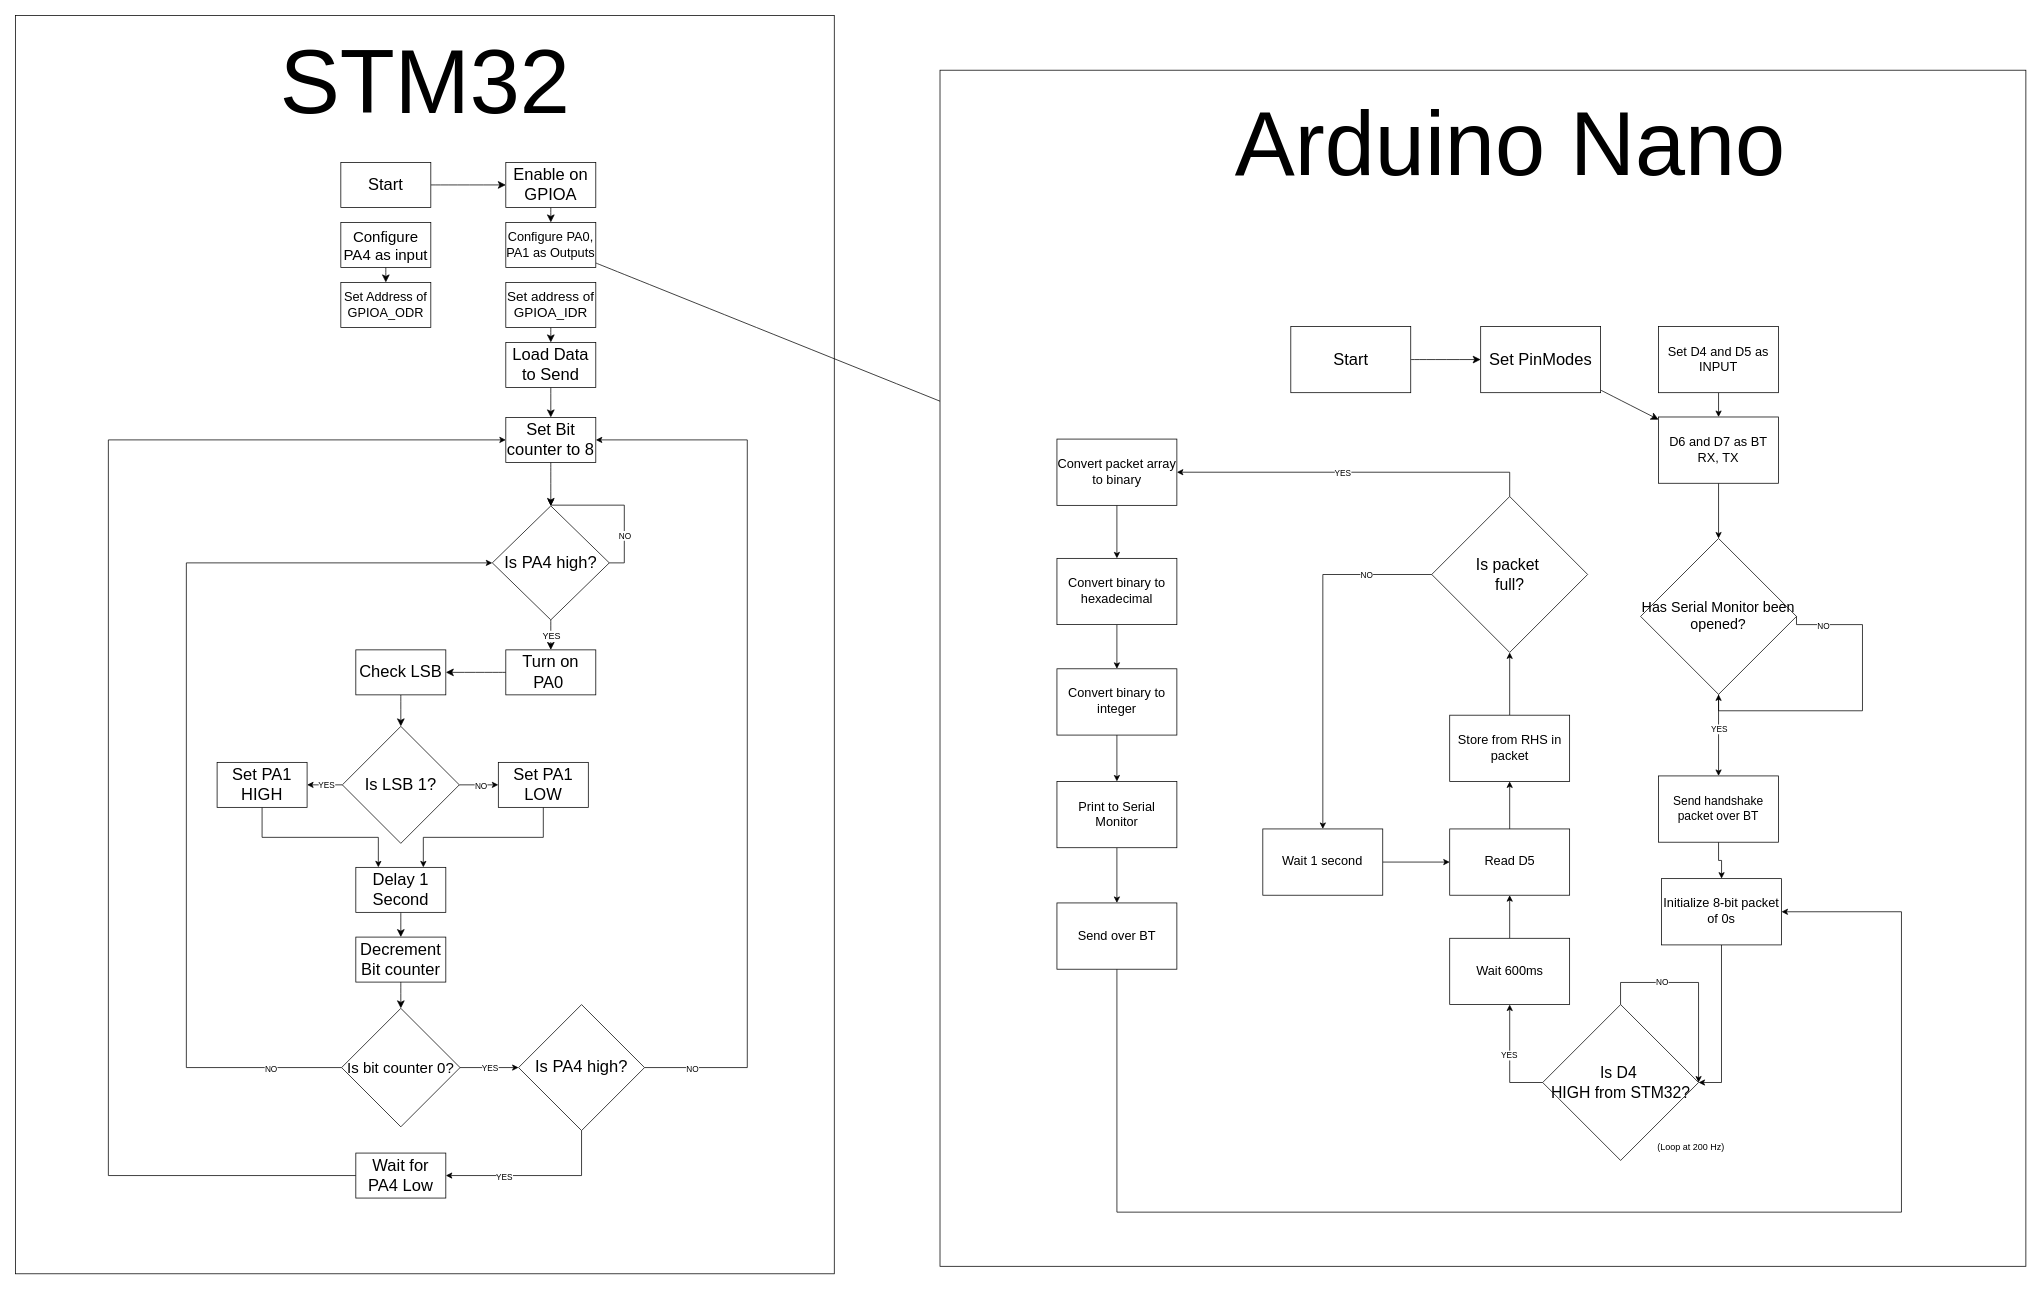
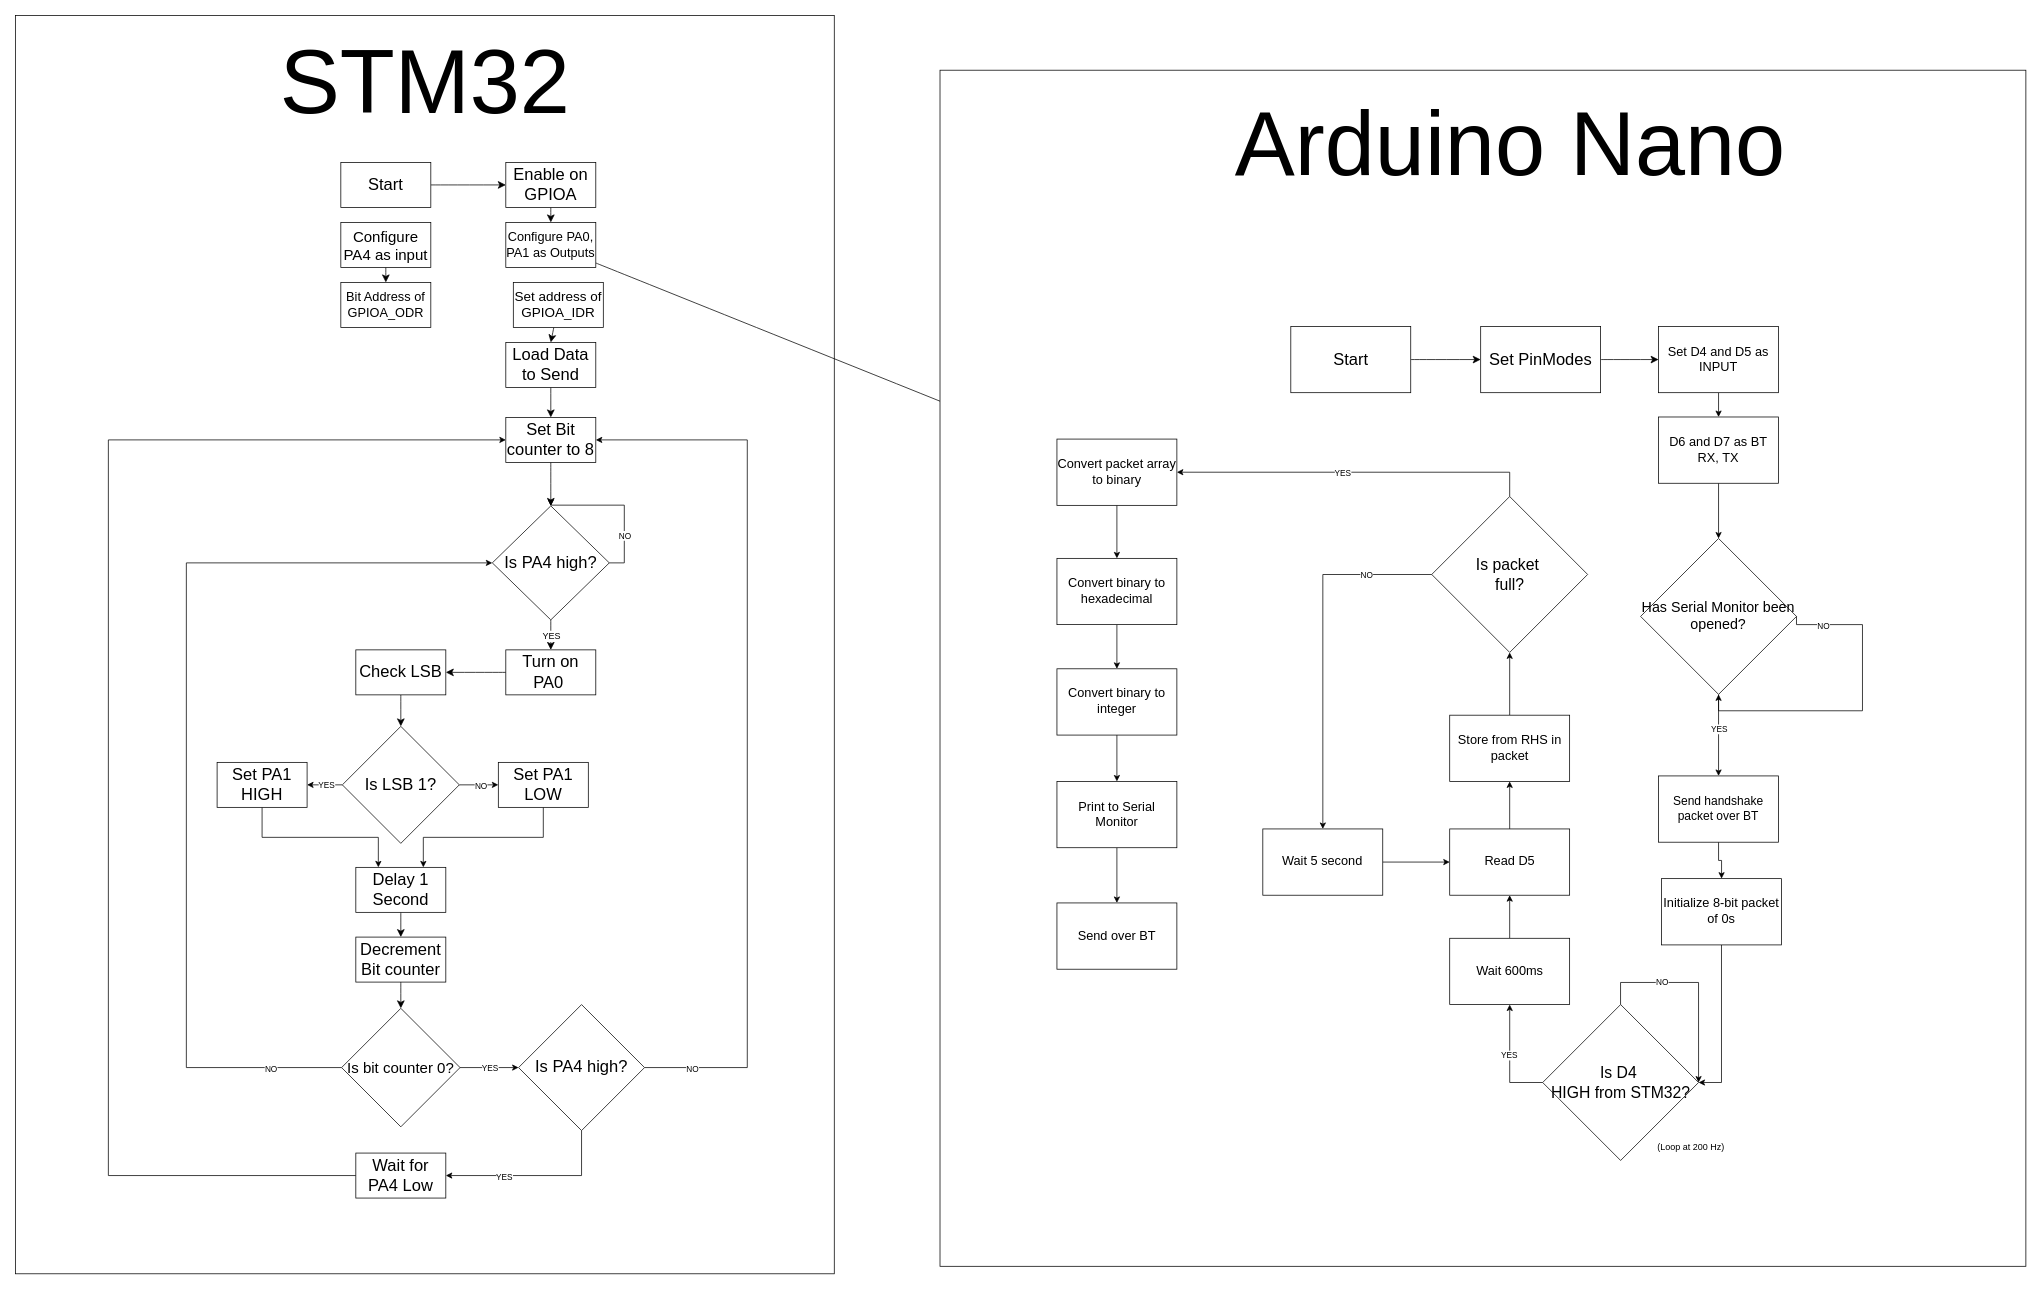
(386, 305) -> (386, 305)
(551, 305) -> (558, 305)
(1628, 404) -> (1627, 360)
(1323, 862) -> (1323, 862)
(1902, 1006) -> none
